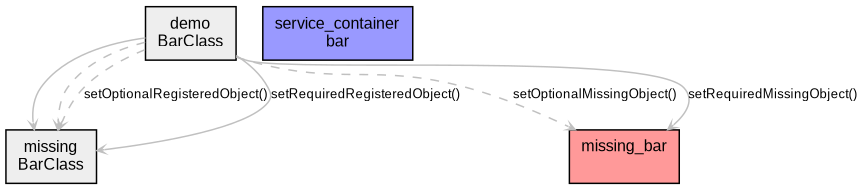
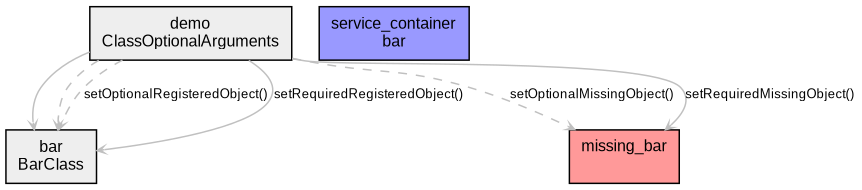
(191, 33) -> (191, 33)
(51, 157) -> (51, 157)
